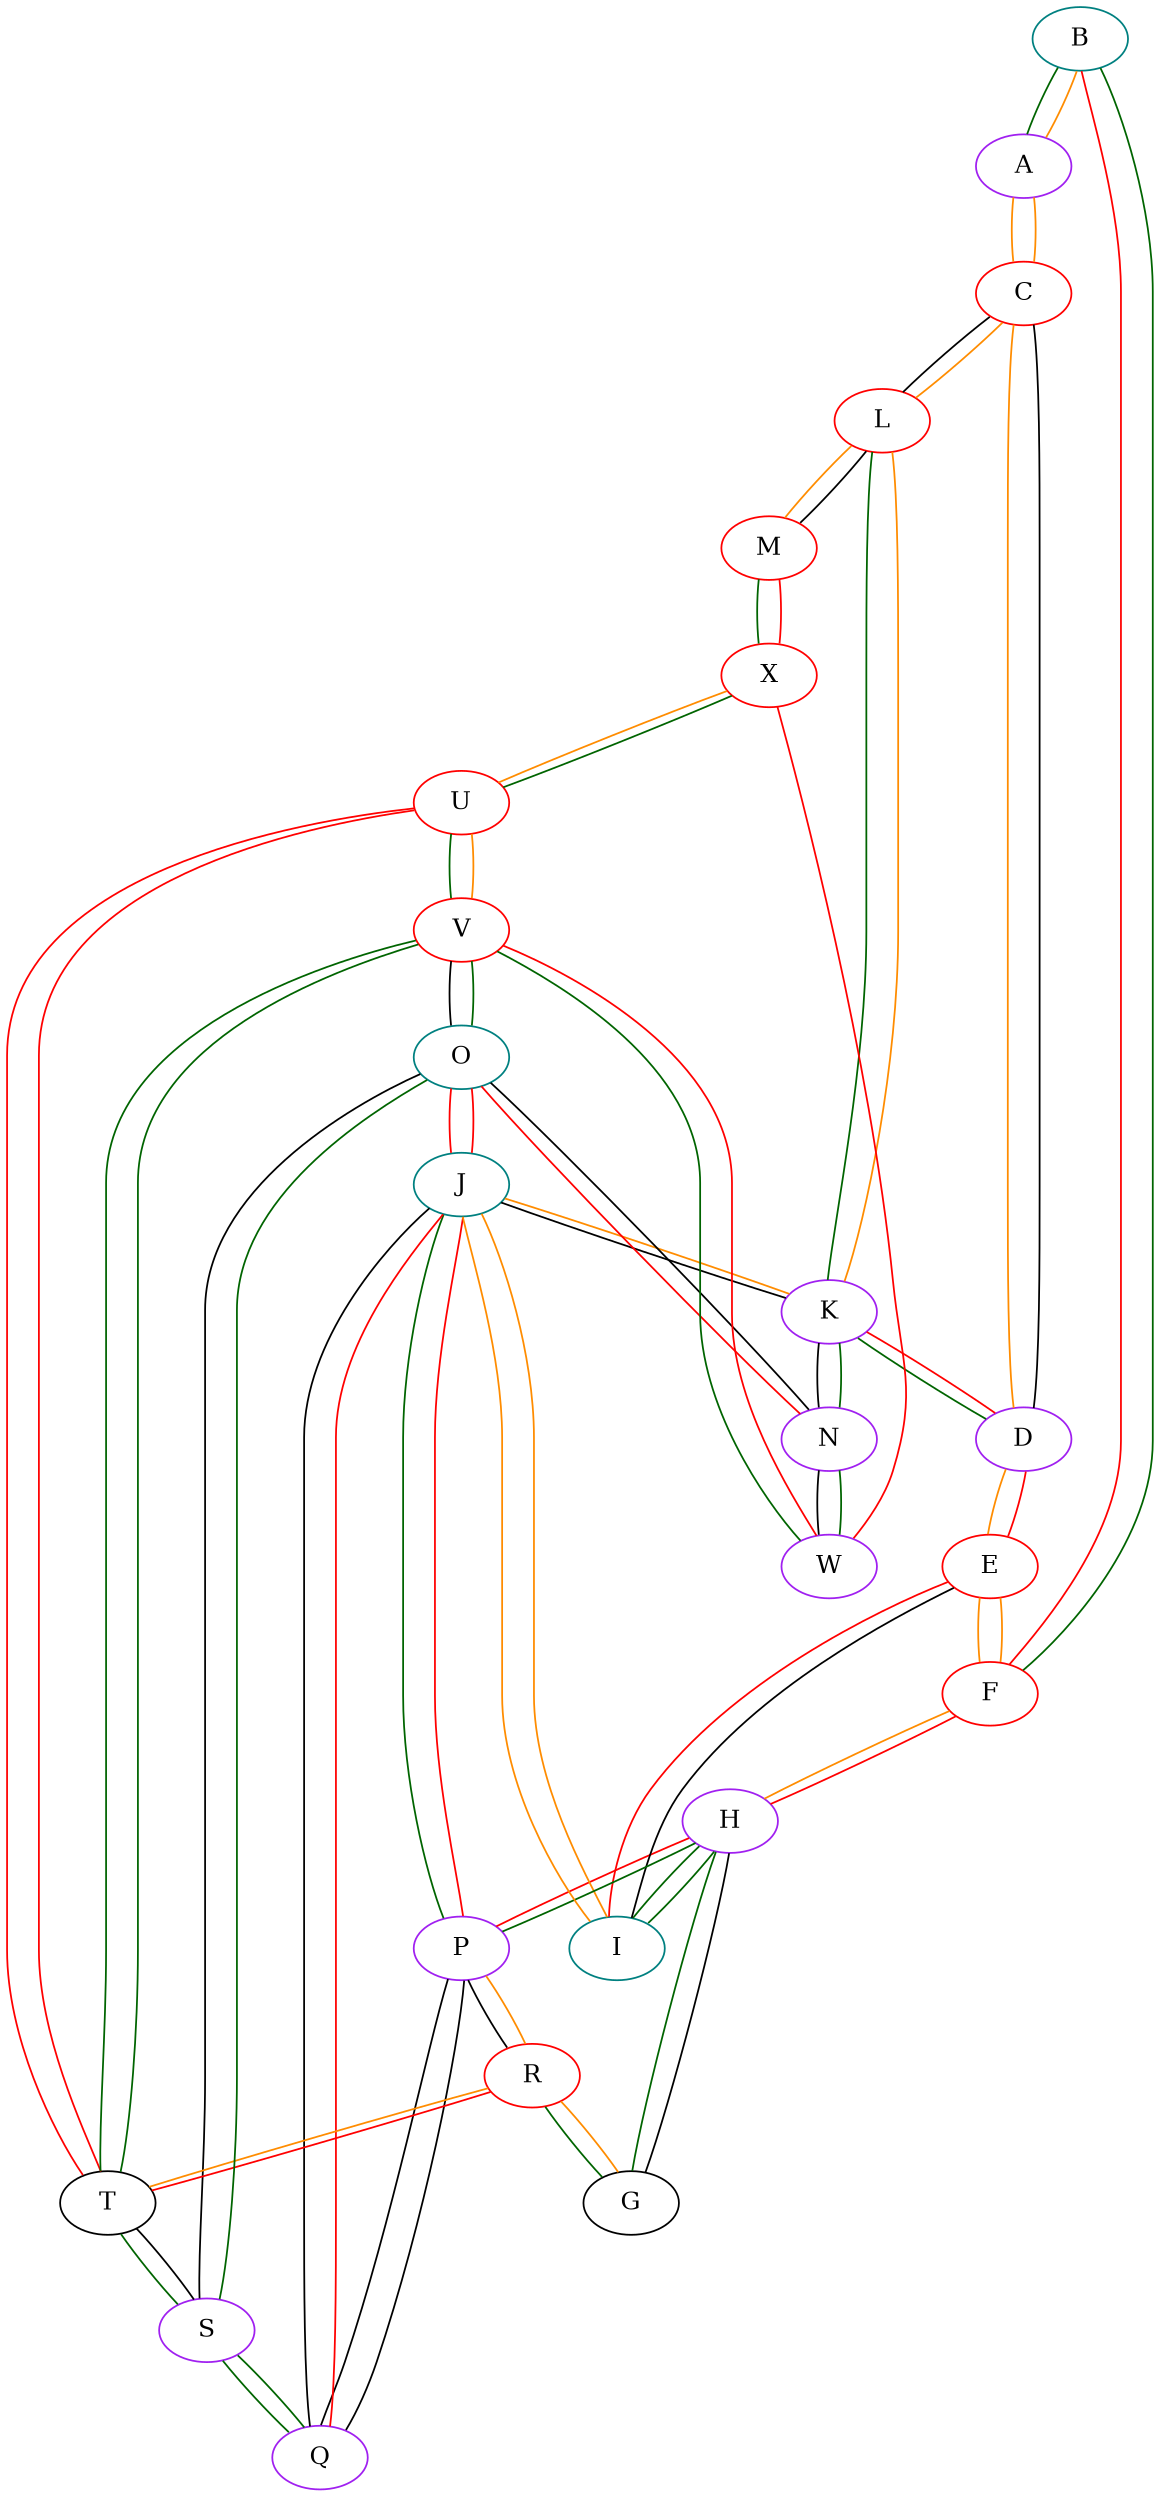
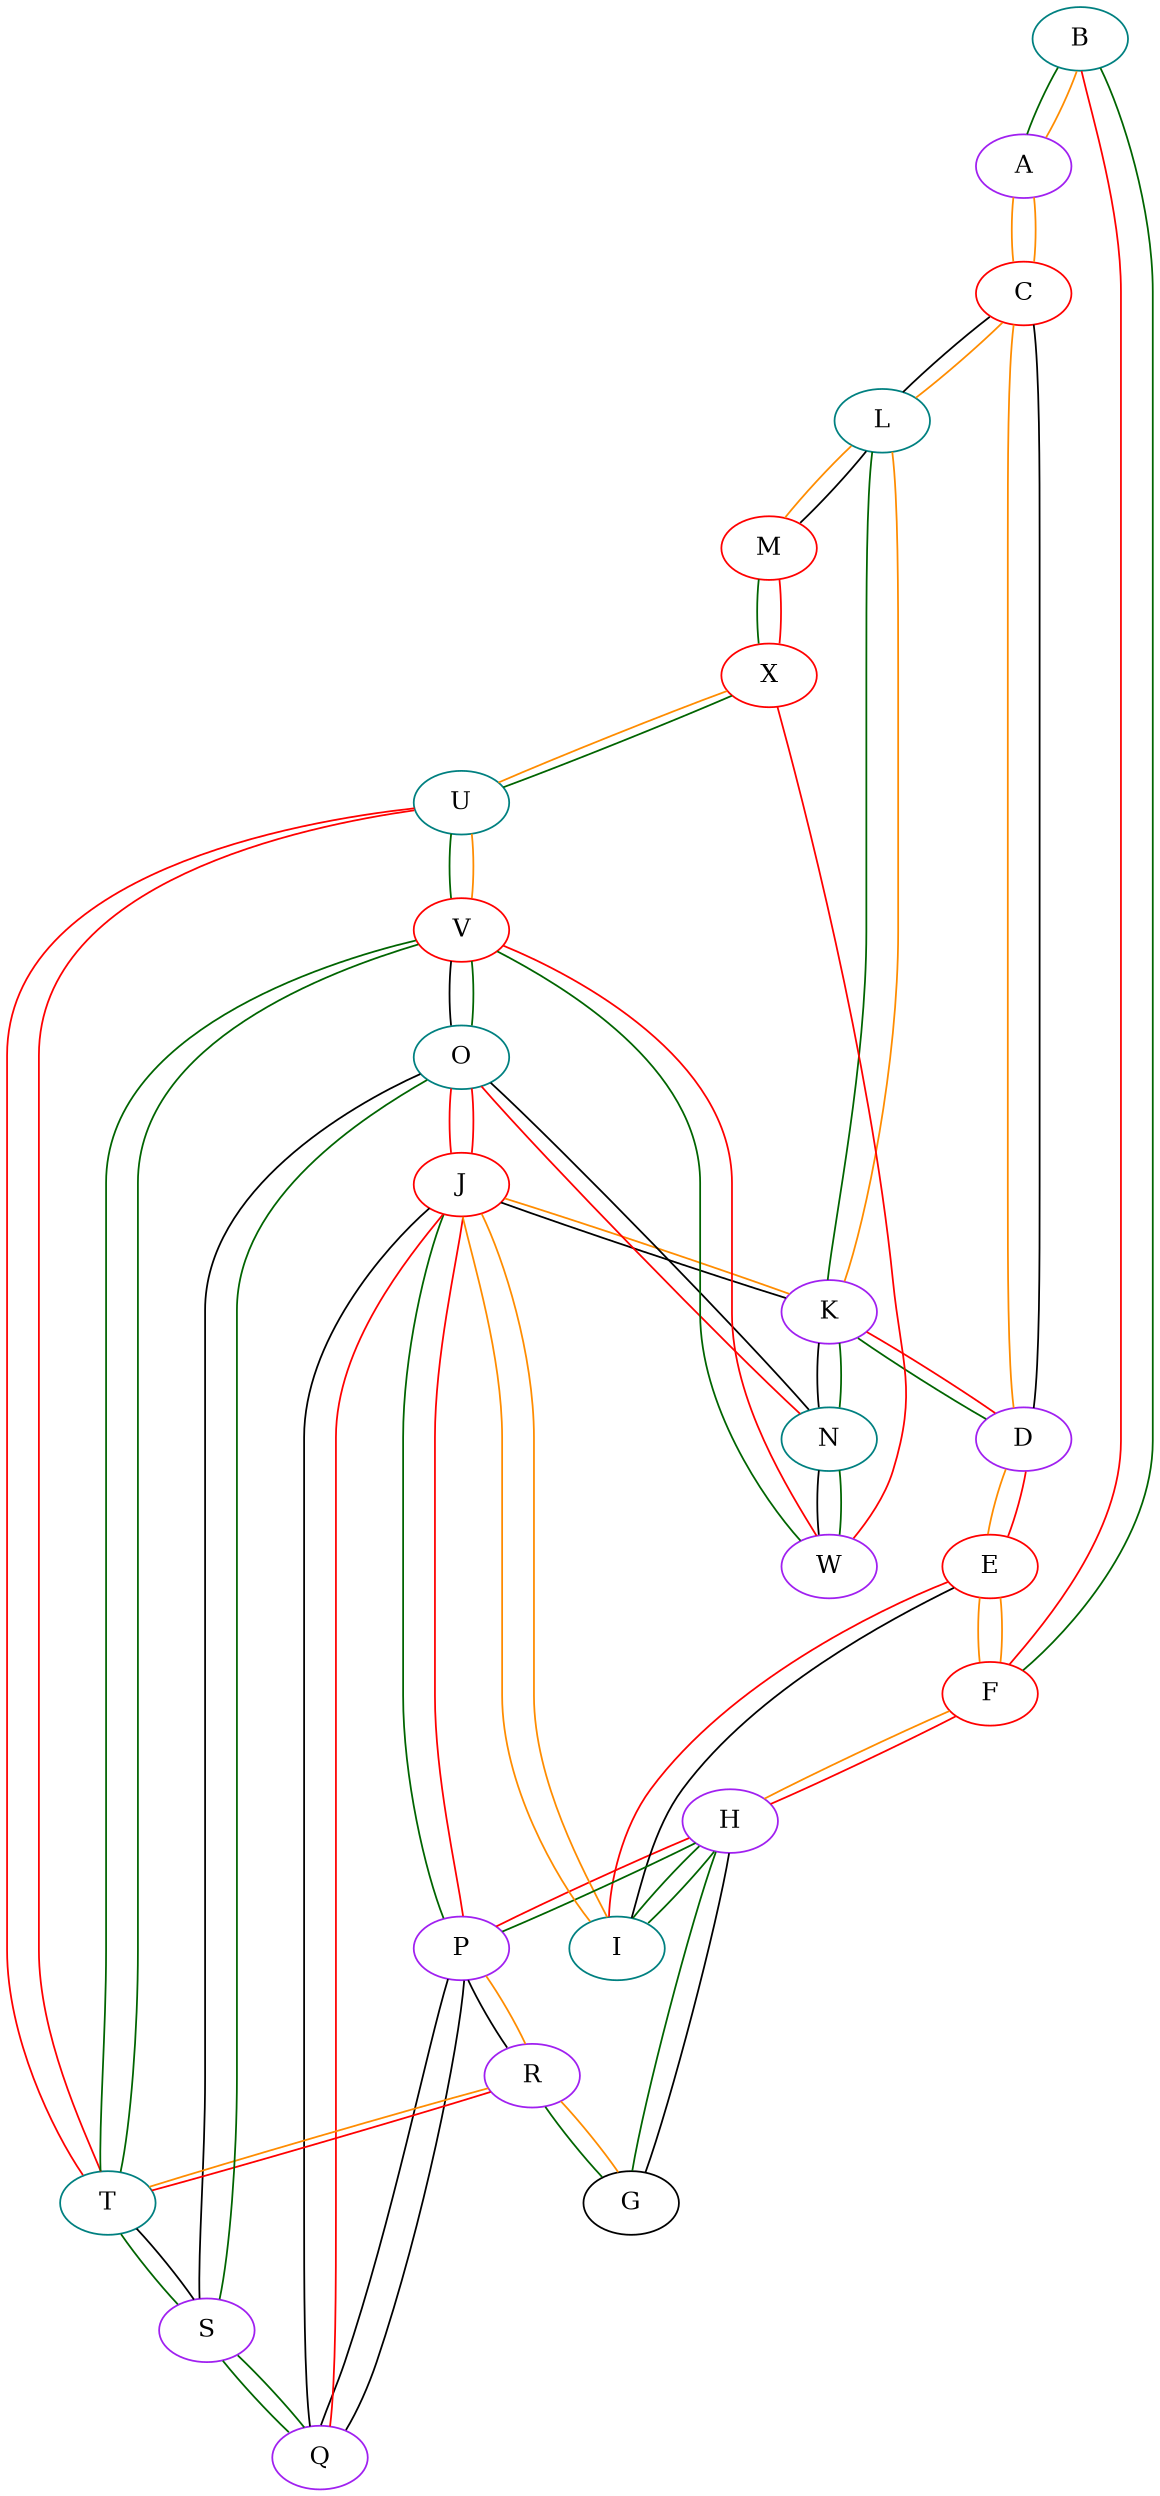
(882, 421) -> (882, 421)
(461, 803) -> (461, 803)
(461, 1185) -> (461, 1185)
(829, 1439) -> (829, 1439)
(532, 2076) -> (532, 2076)
(108, 2203) -> (108, 2203)
